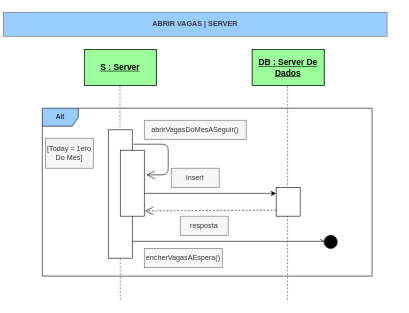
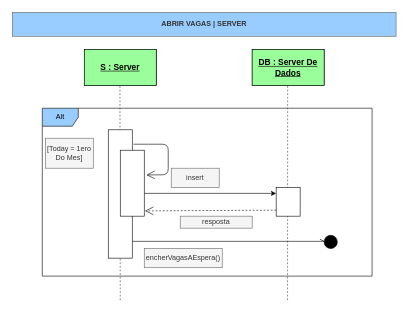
(195, 24) -> (204, 24)
(195, 130) -> none
(204, 226) -> (216, 222)
